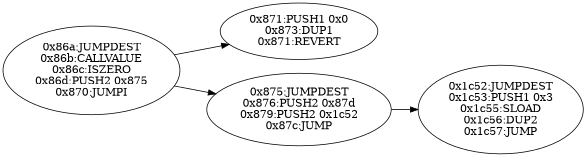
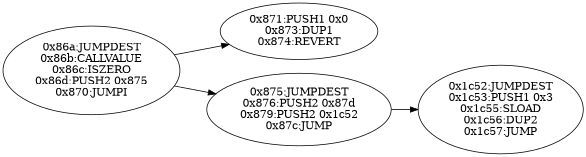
(299, 31) -> (299, 31)
